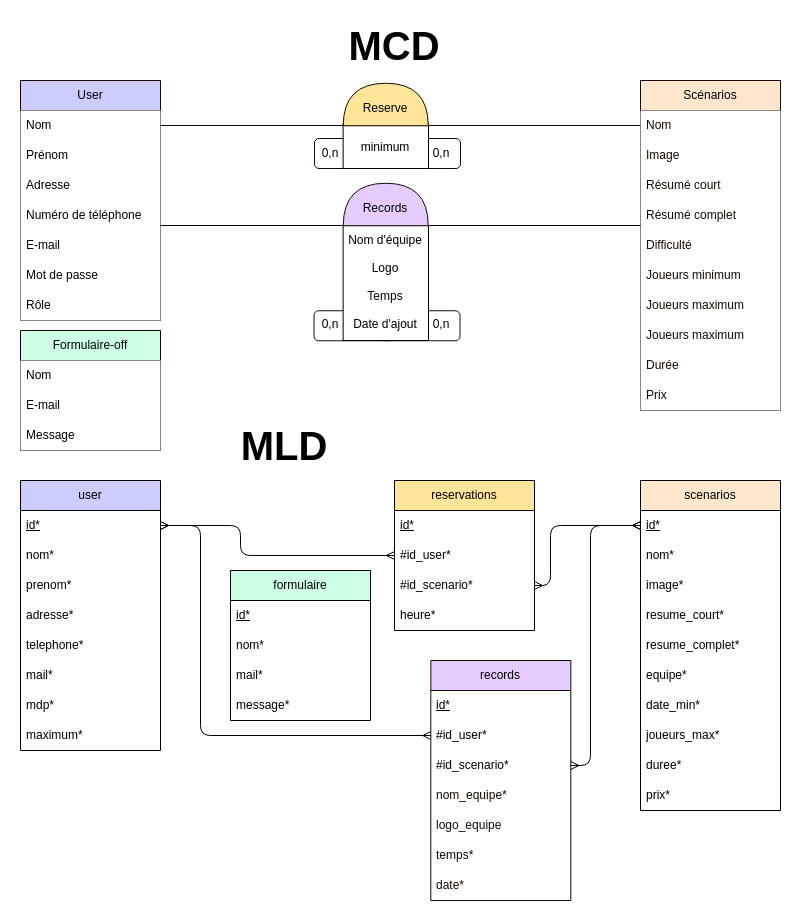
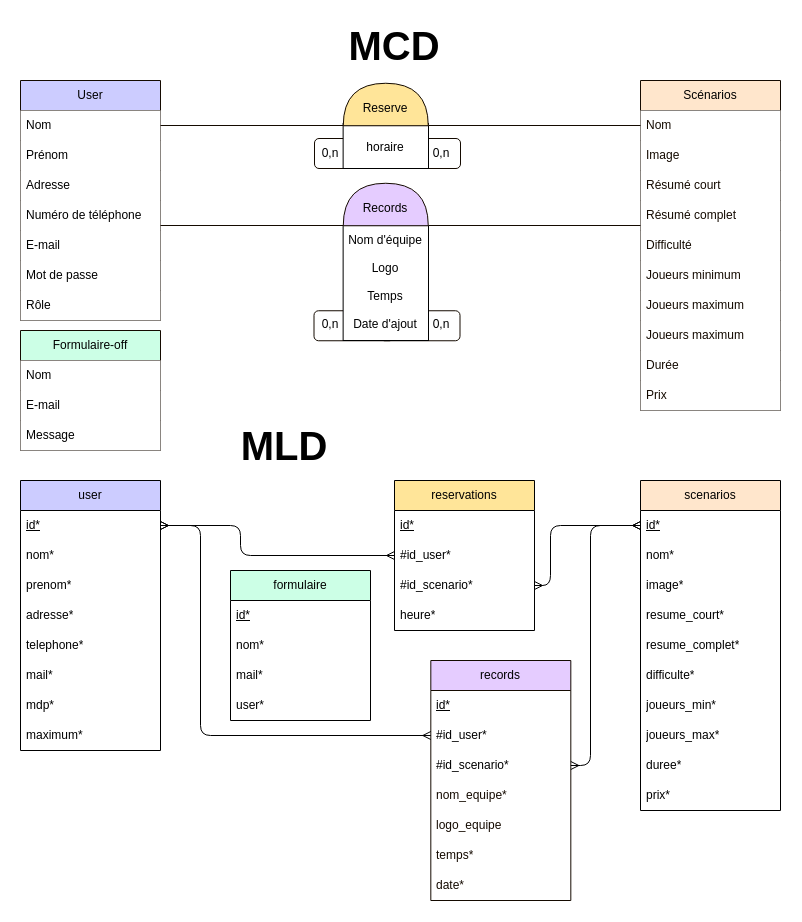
(386, 148) -> (386, 148)
(668, 676) -> (679, 676)
(263, 706) -> (253, 706)
(675, 706) -> (685, 706)
